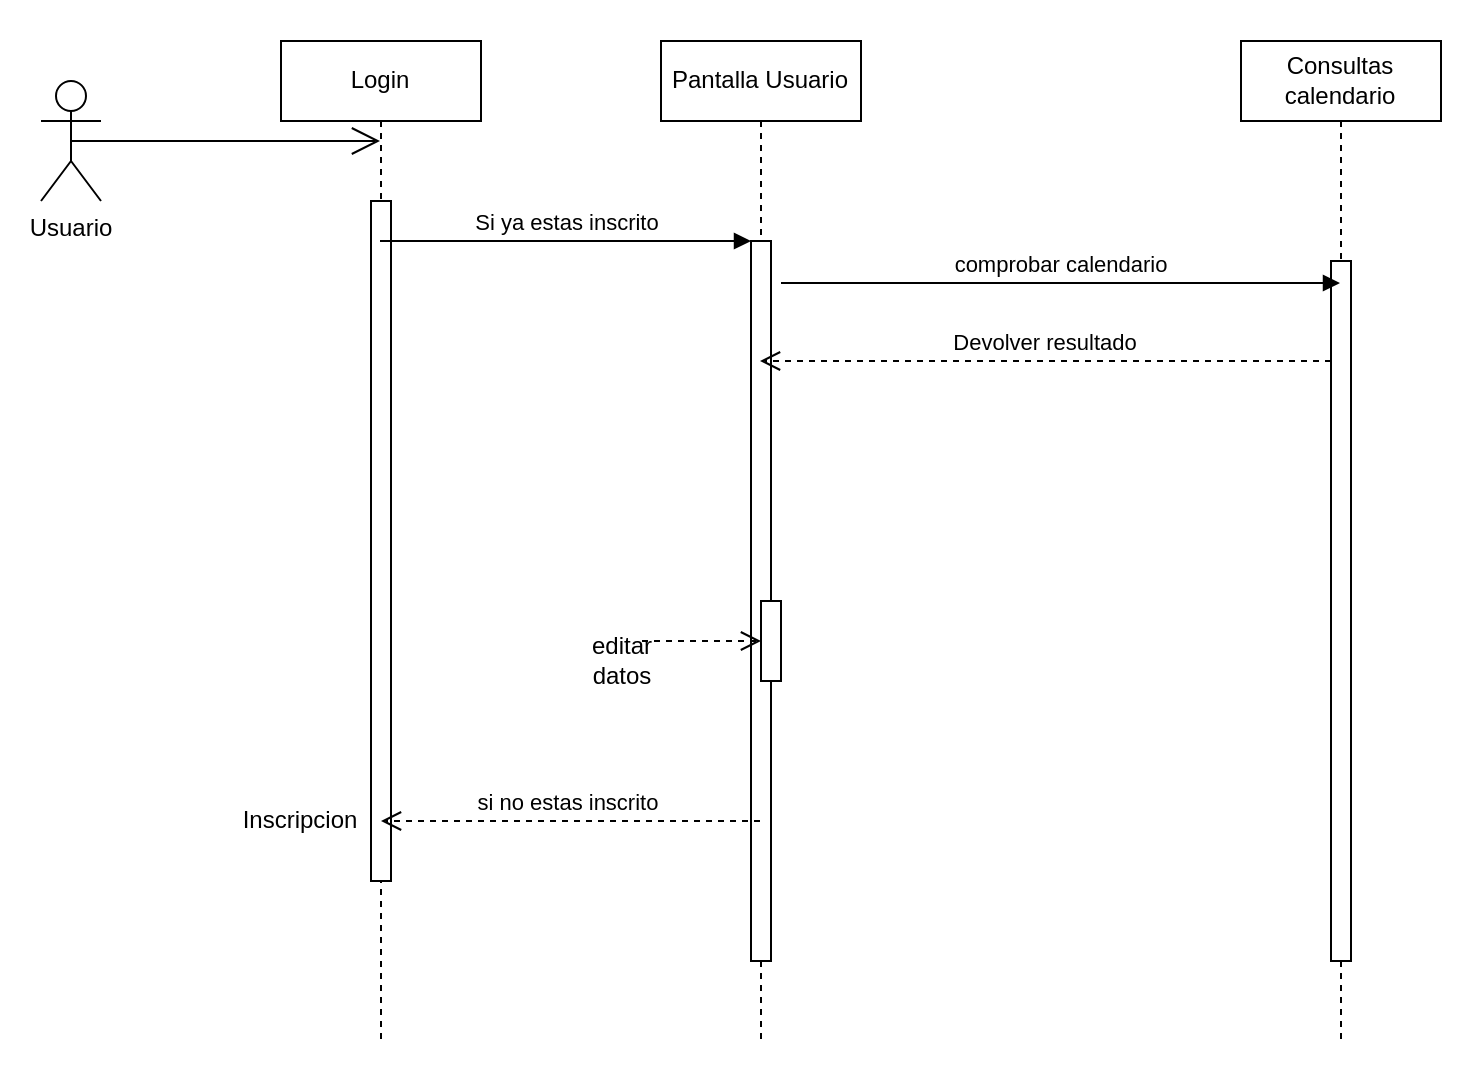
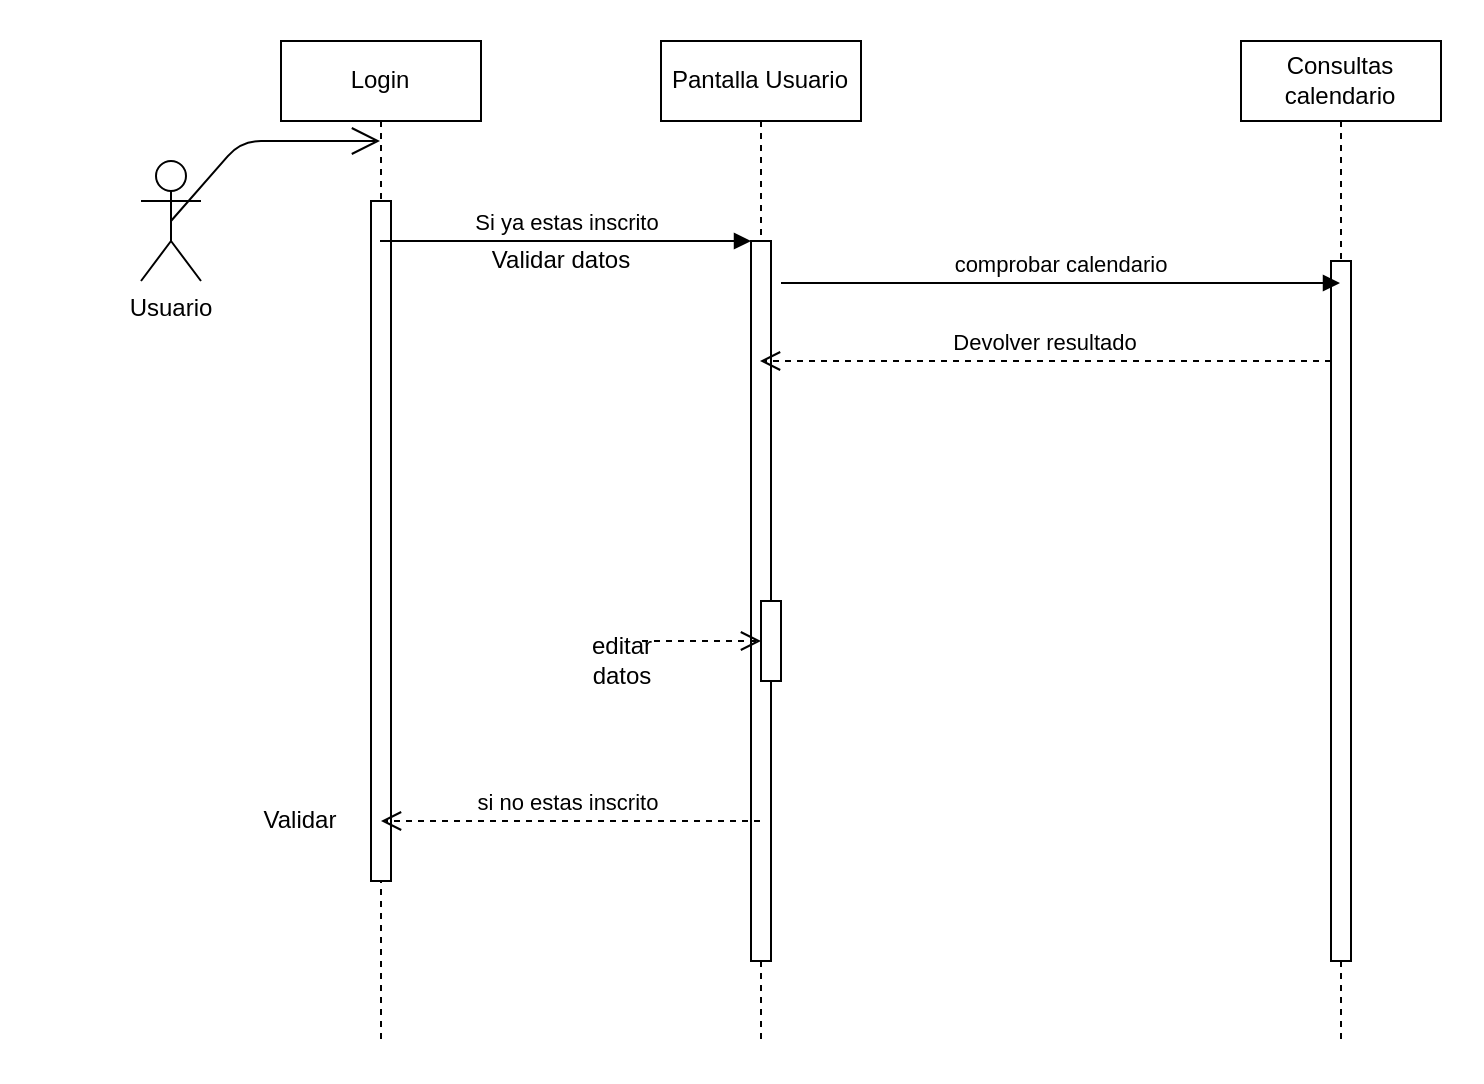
(71, 141) -> (171, 221)
none -> (561, 261)
(301, 821) -> (301, 821)
